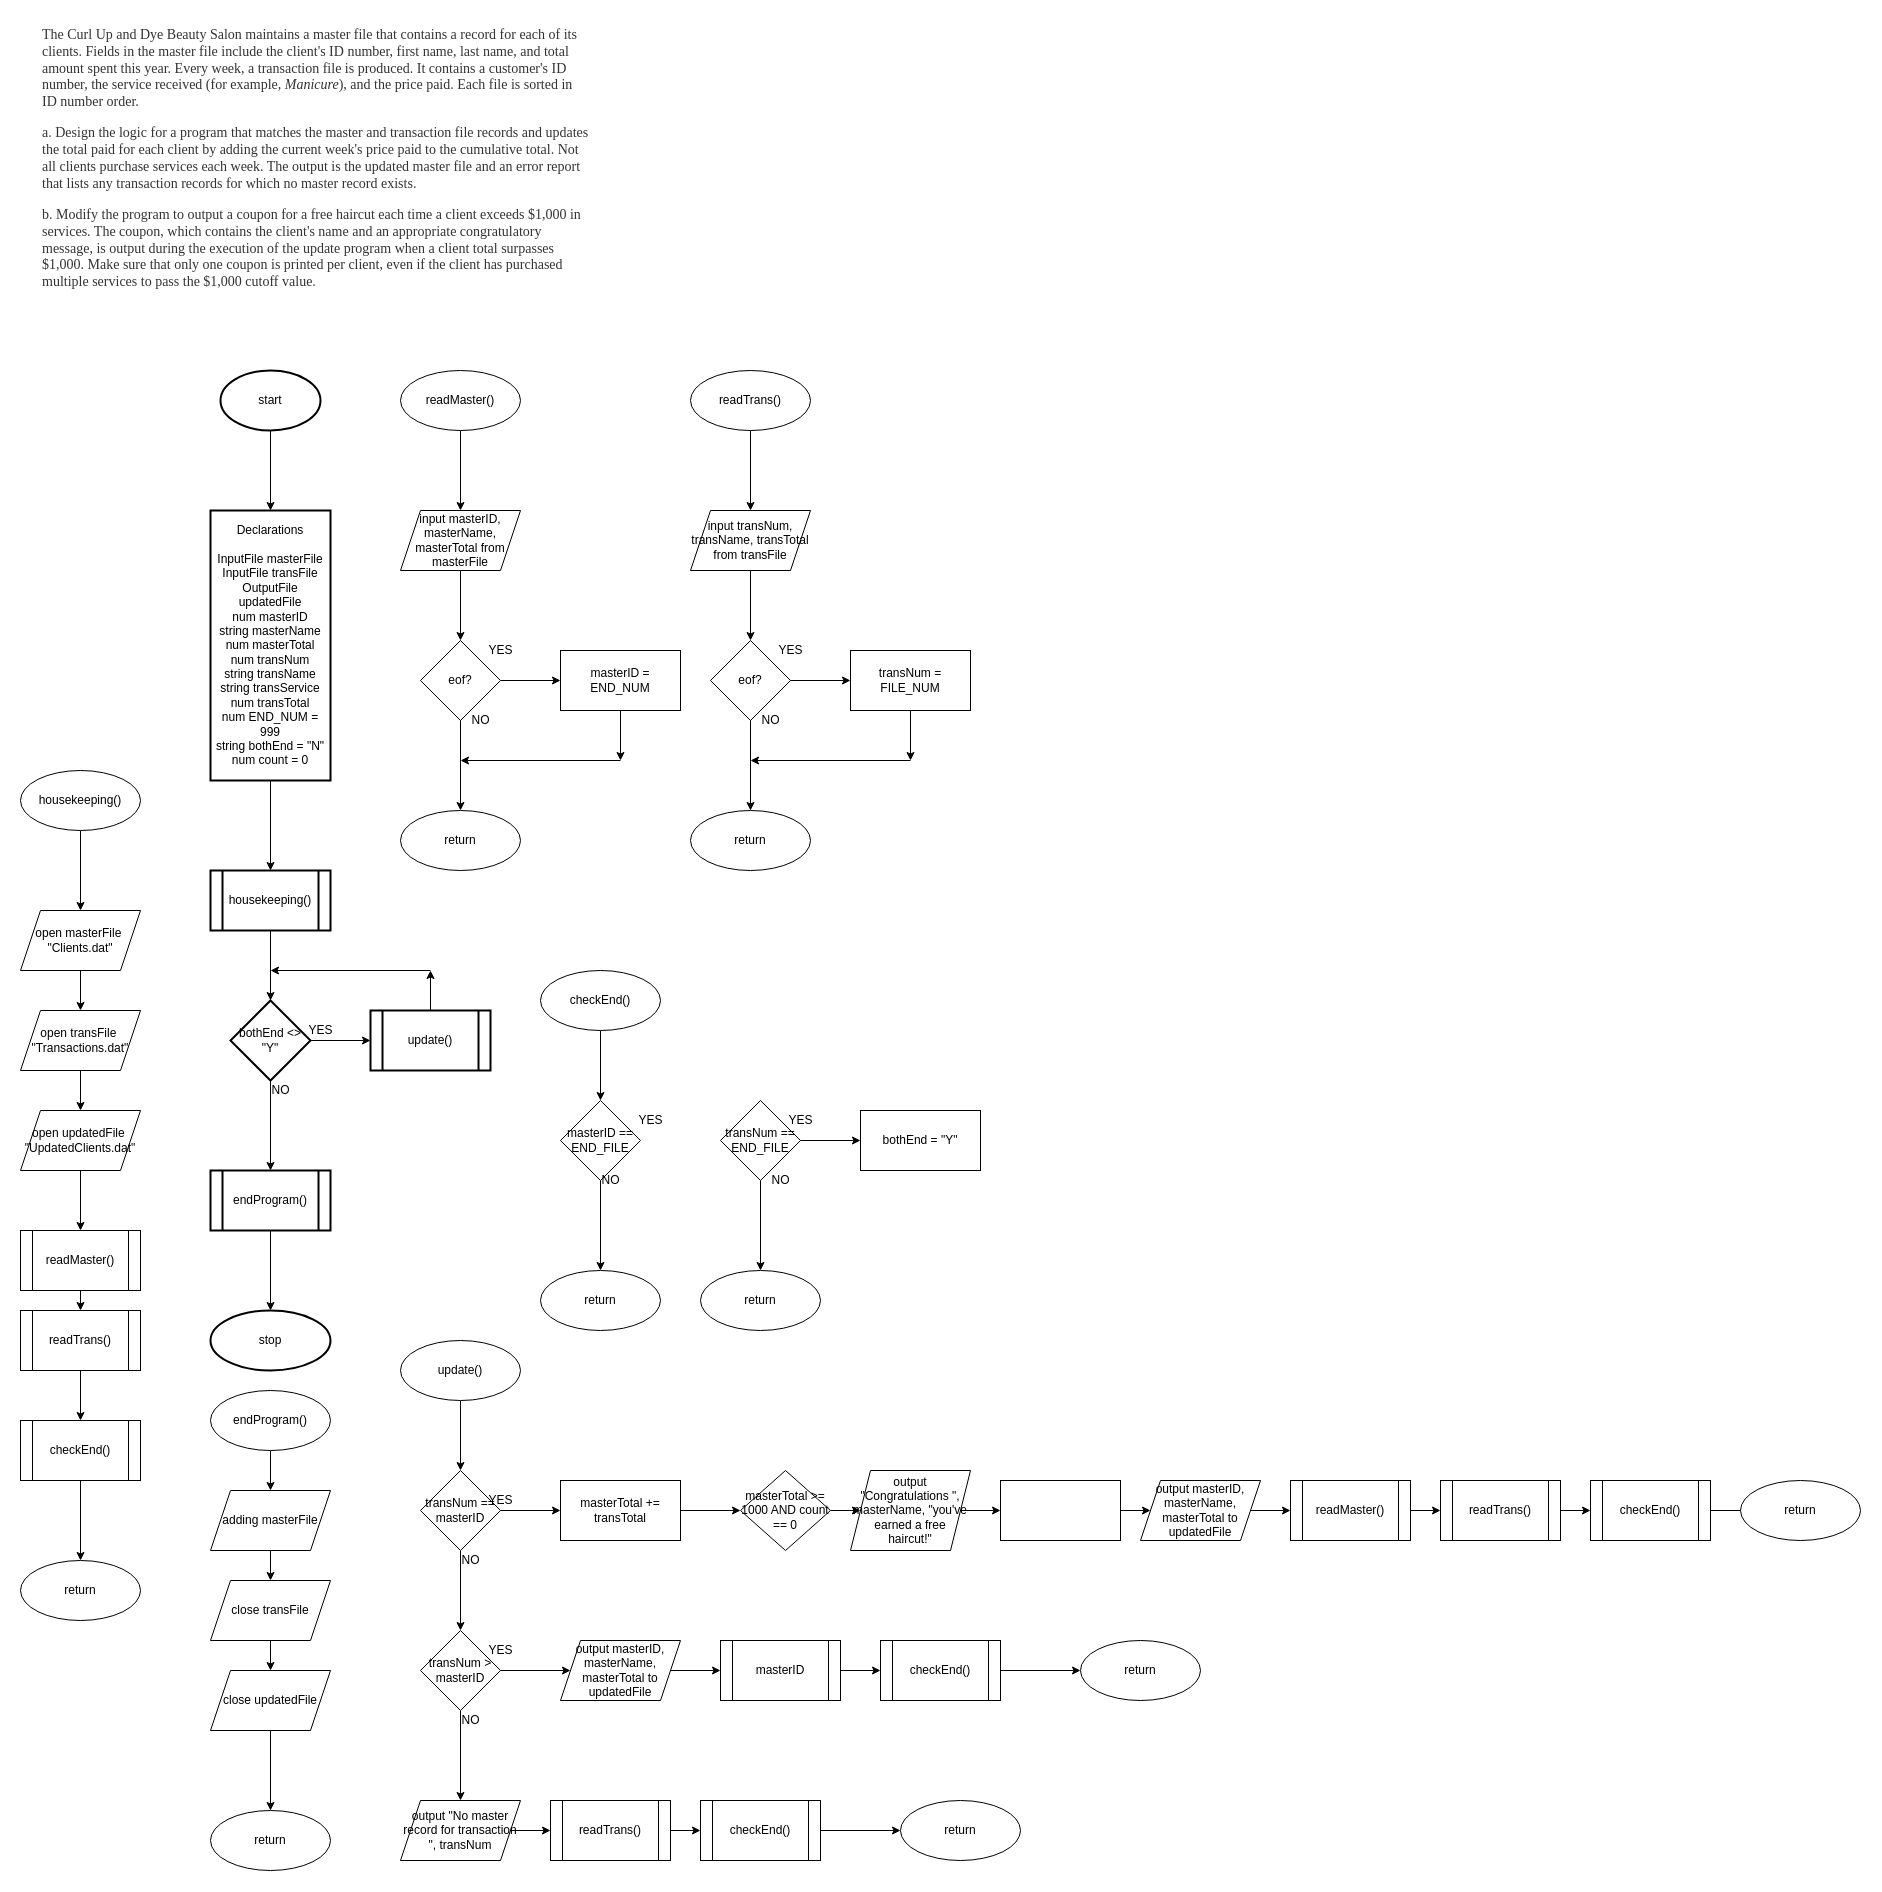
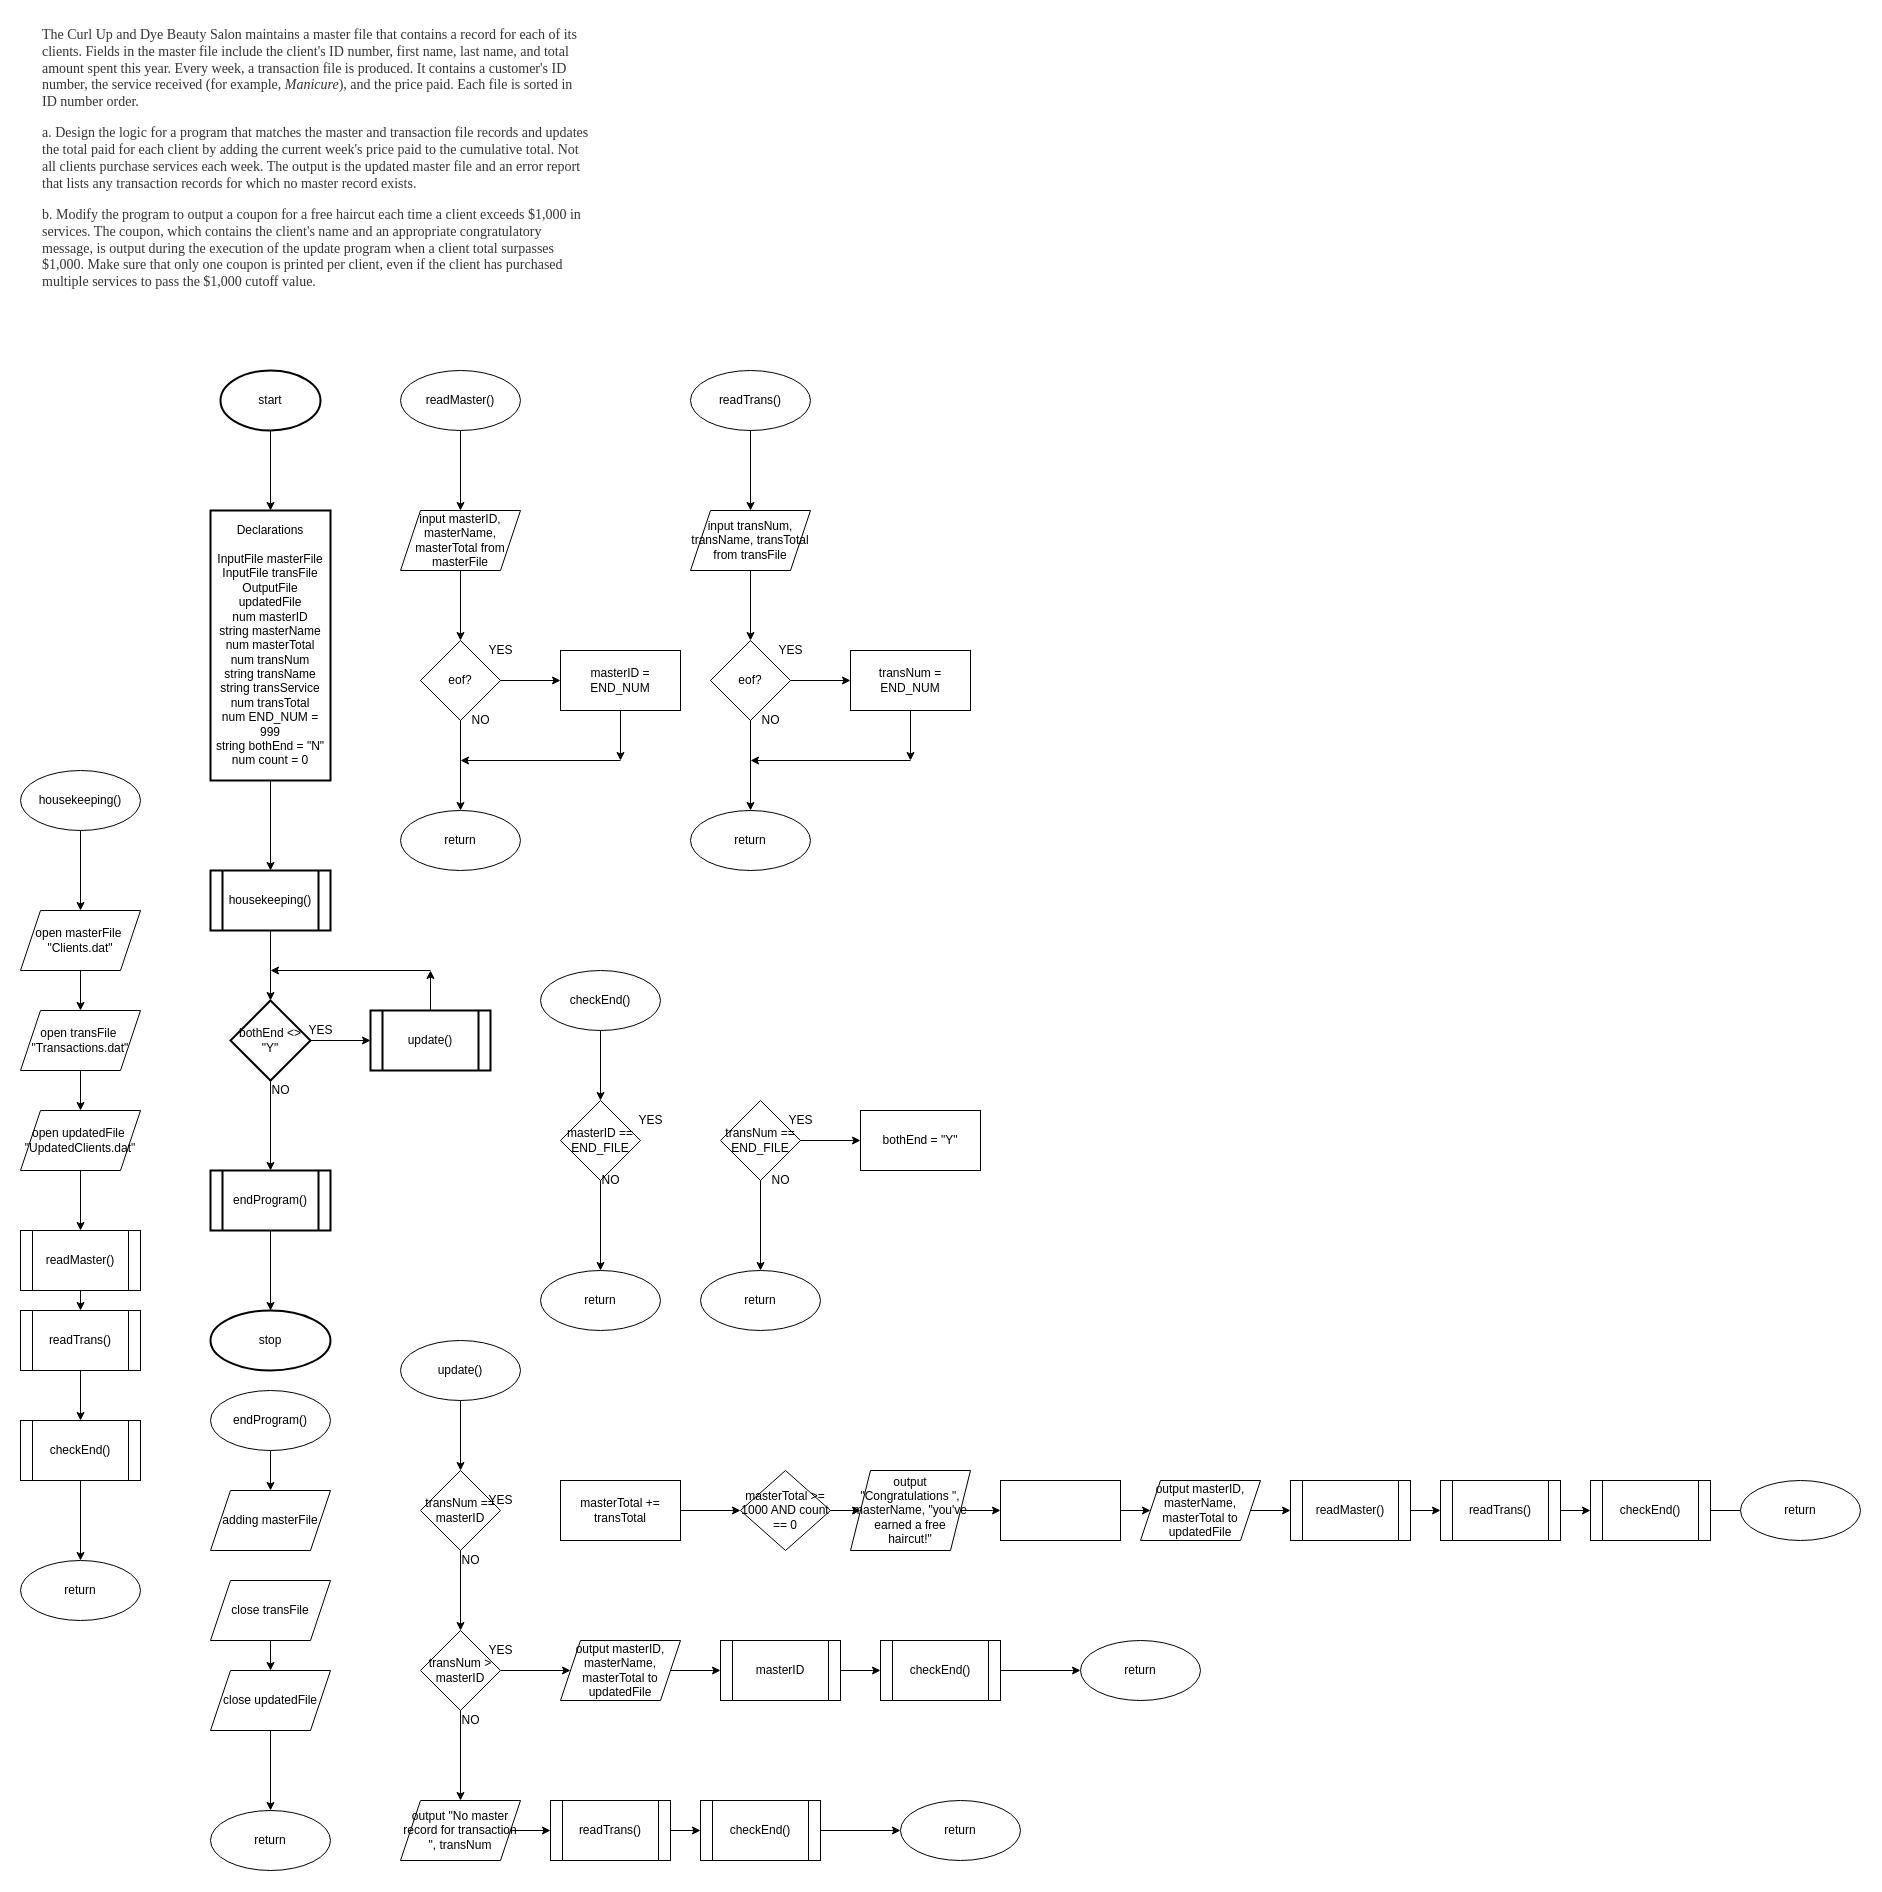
(911, 681) -> (911, 681)
(527, 1511) -> none
(271, 1562) -> none
